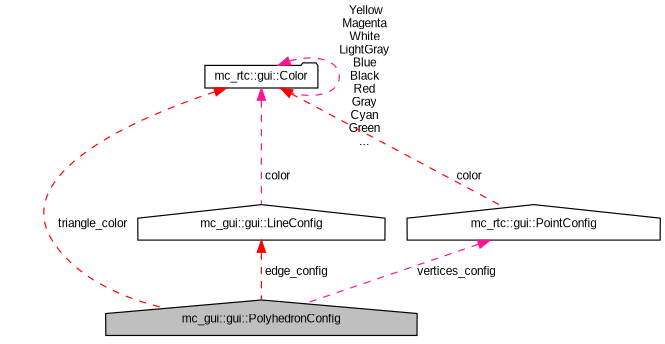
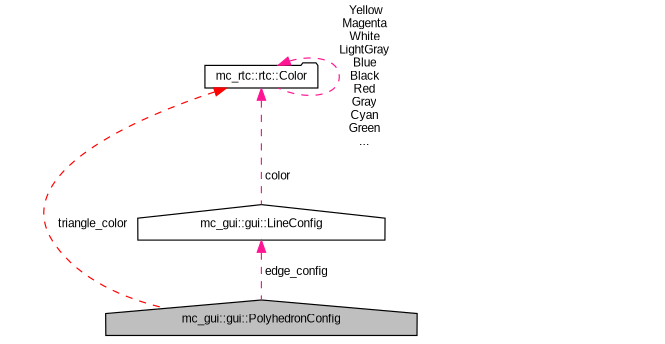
(261, 77) -> (261, 77)
(534, 224) -> none
(261, 276) -> (261, 276)
